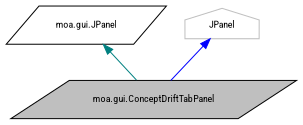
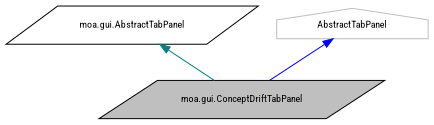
(86, 25) -> (132, 25)
(222, 25) -> (352, 25)
